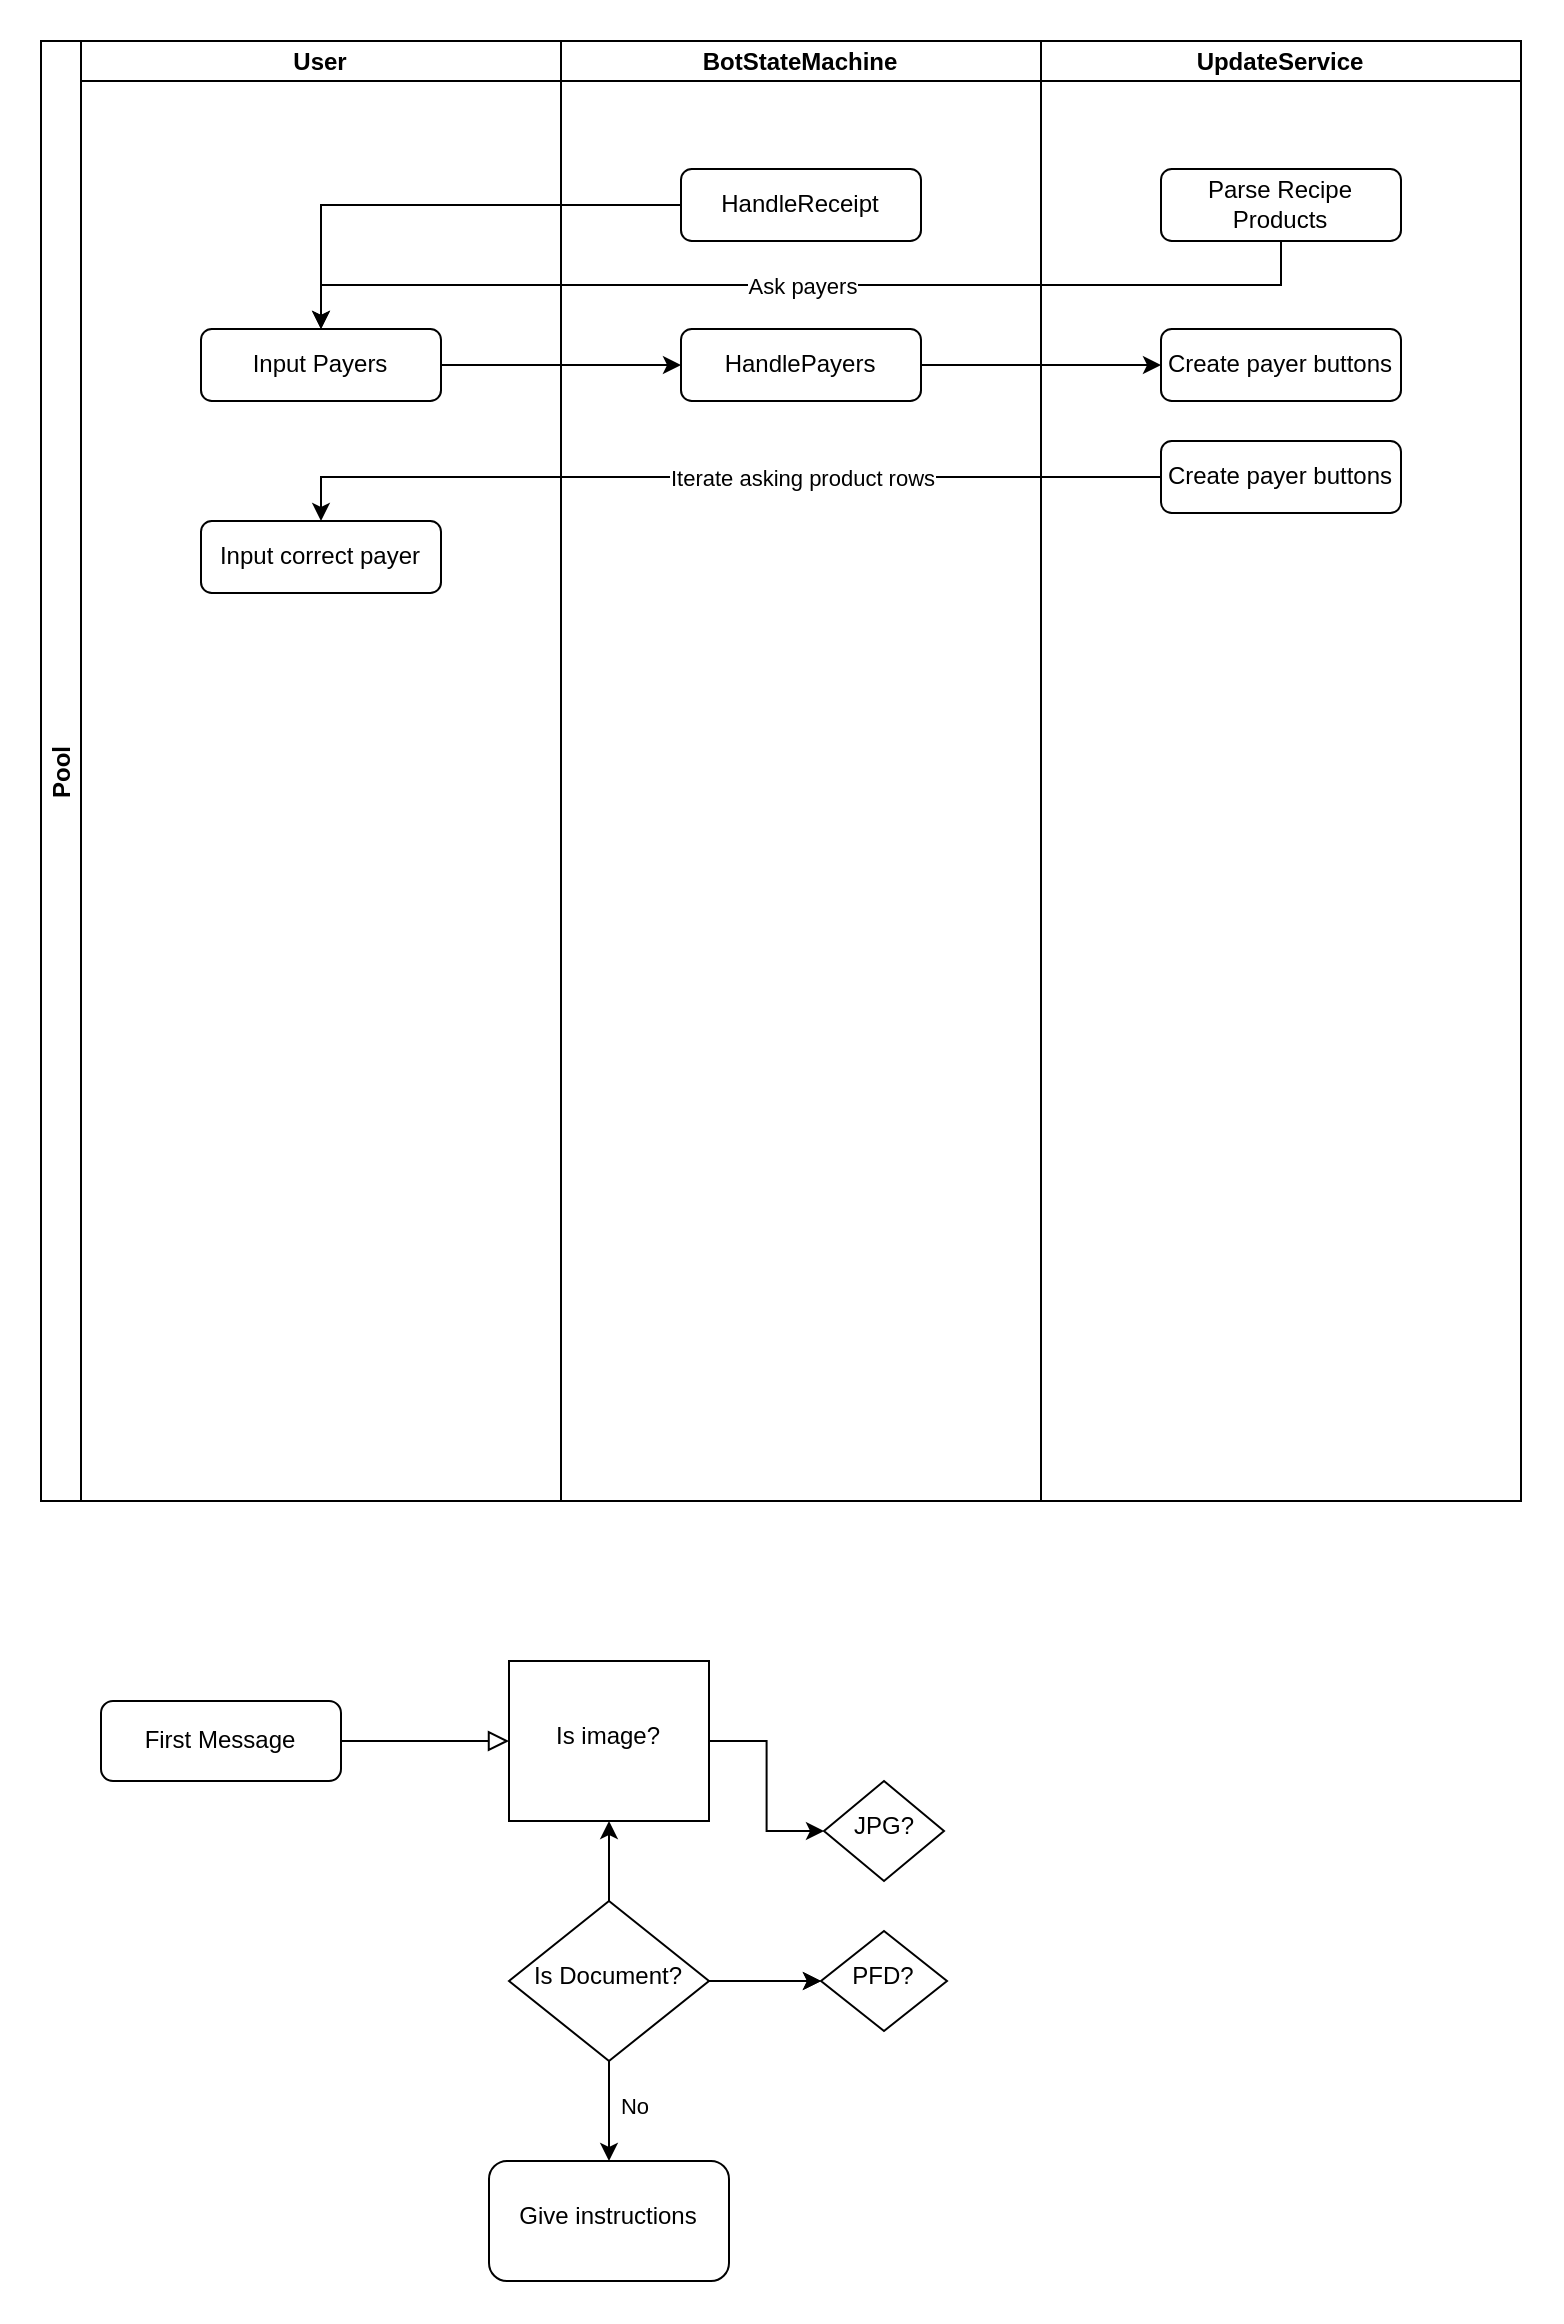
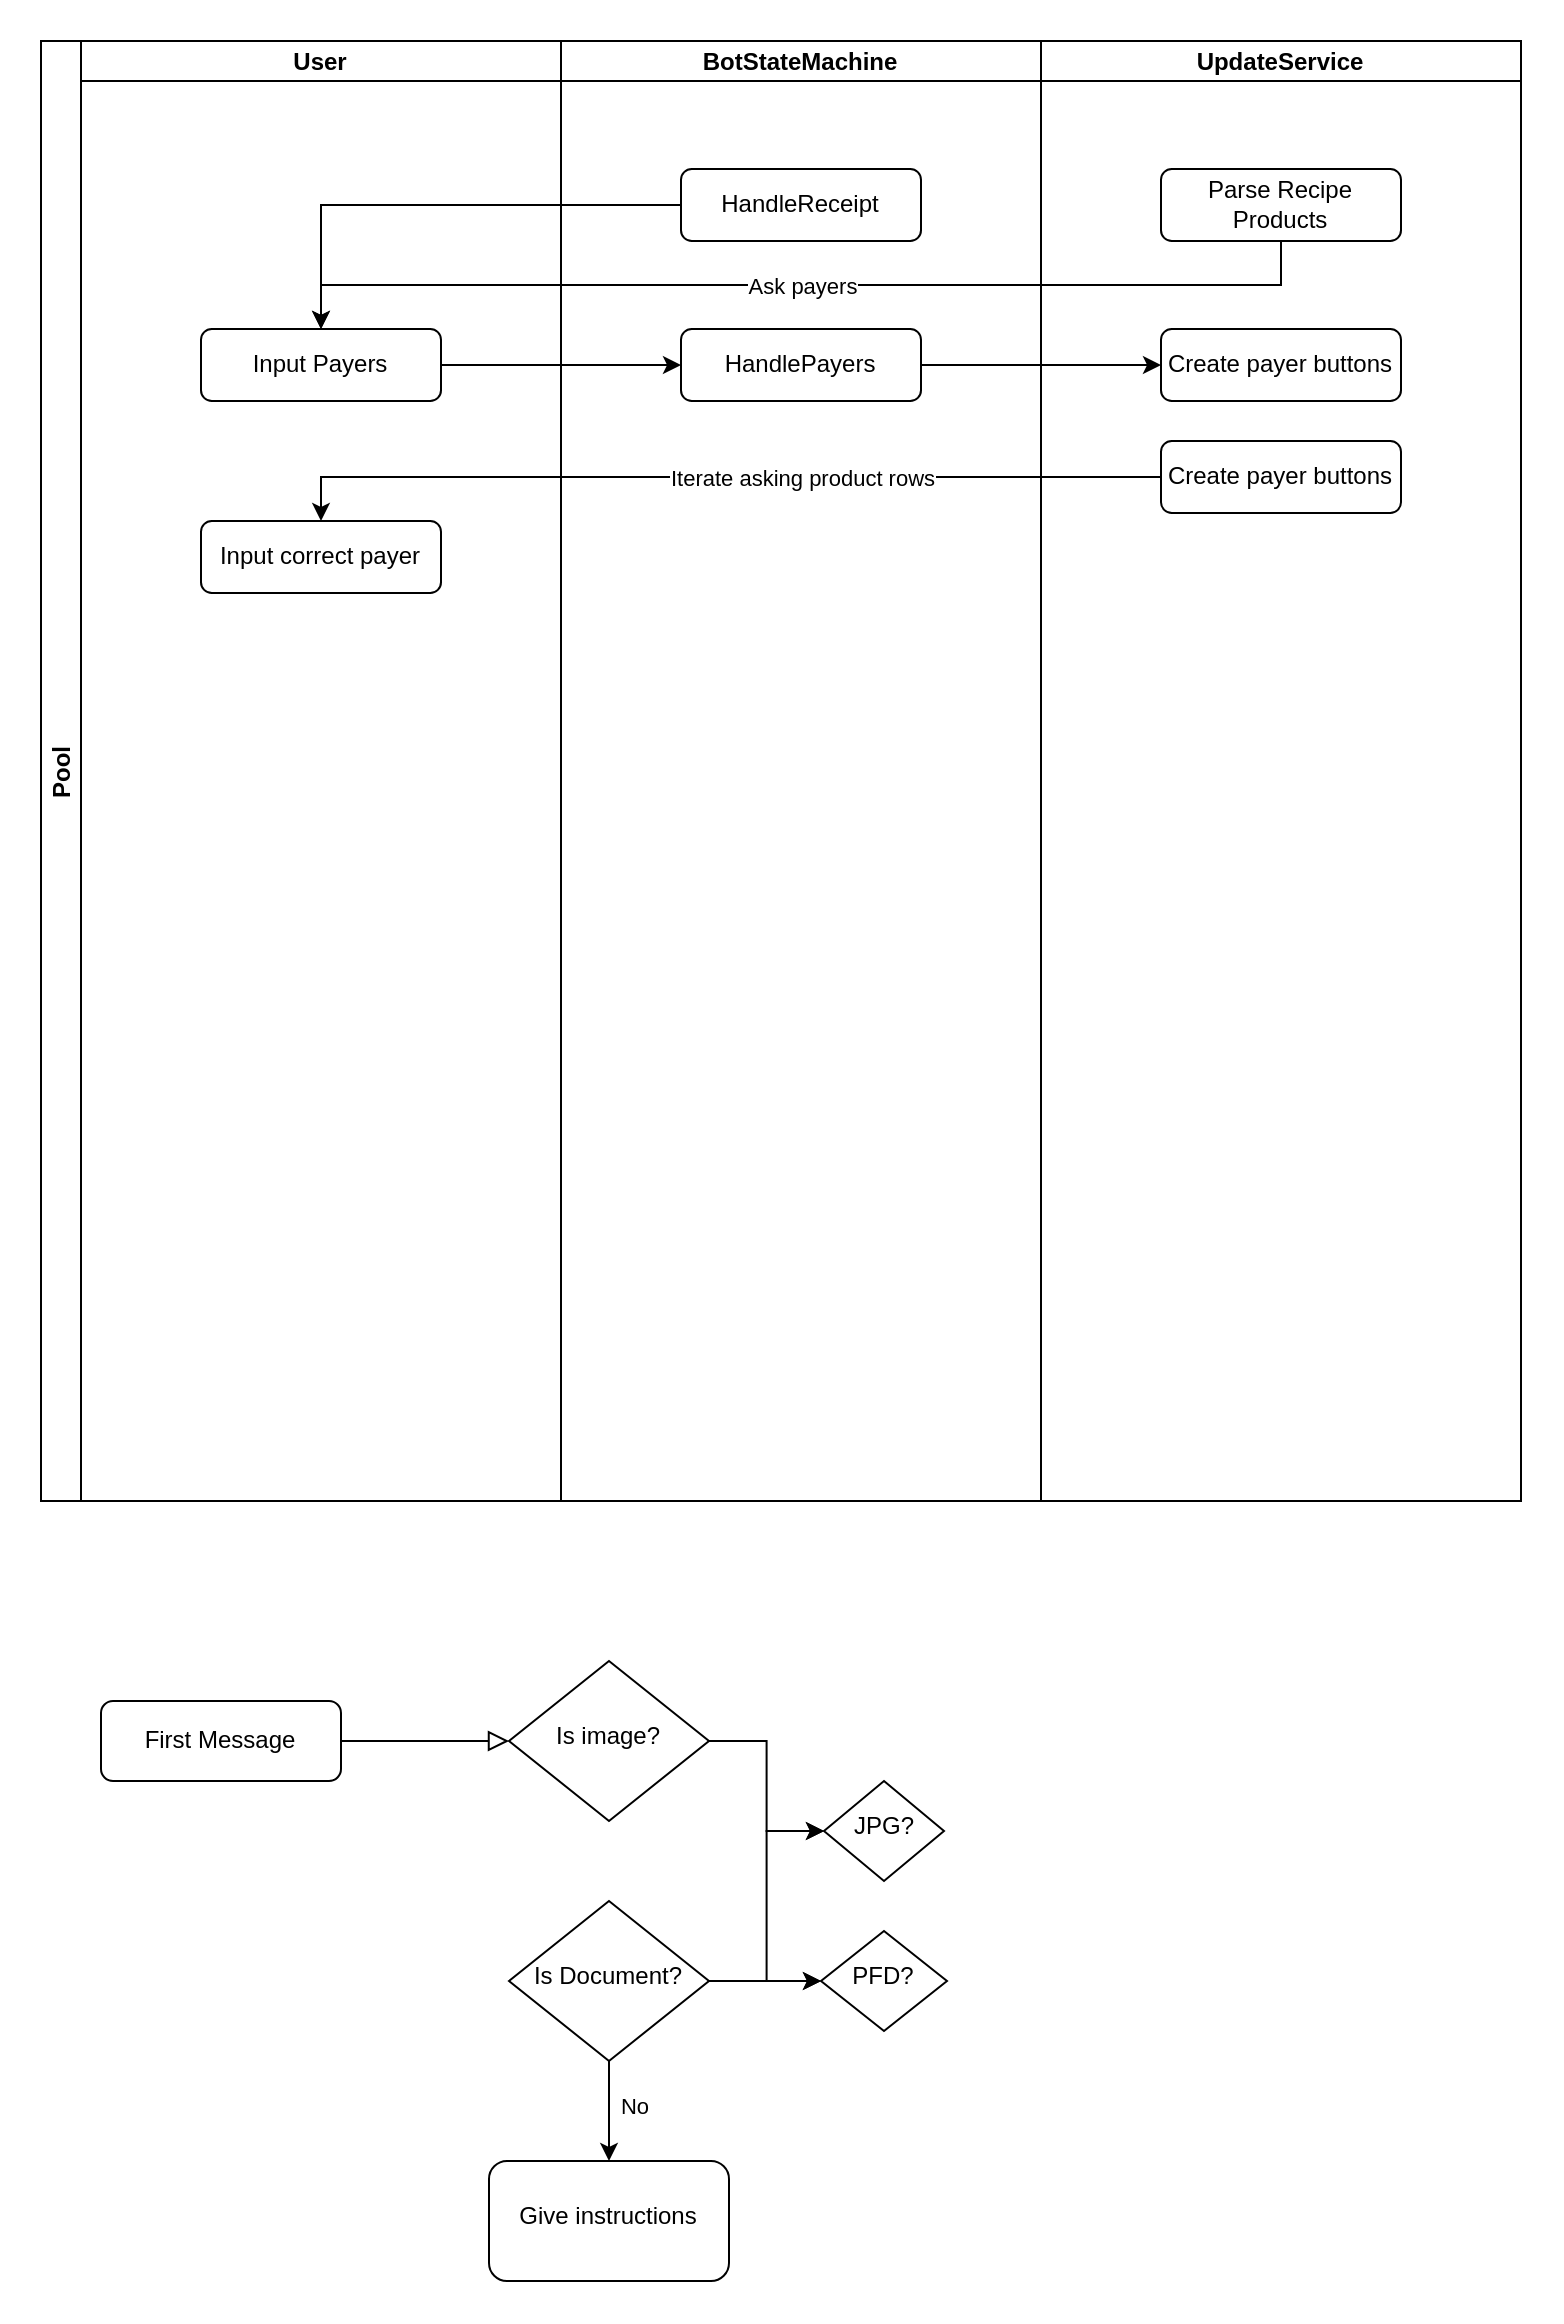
(609, 1741) -> (609, 1741)
(609, 1868) -> (767, 1907)
